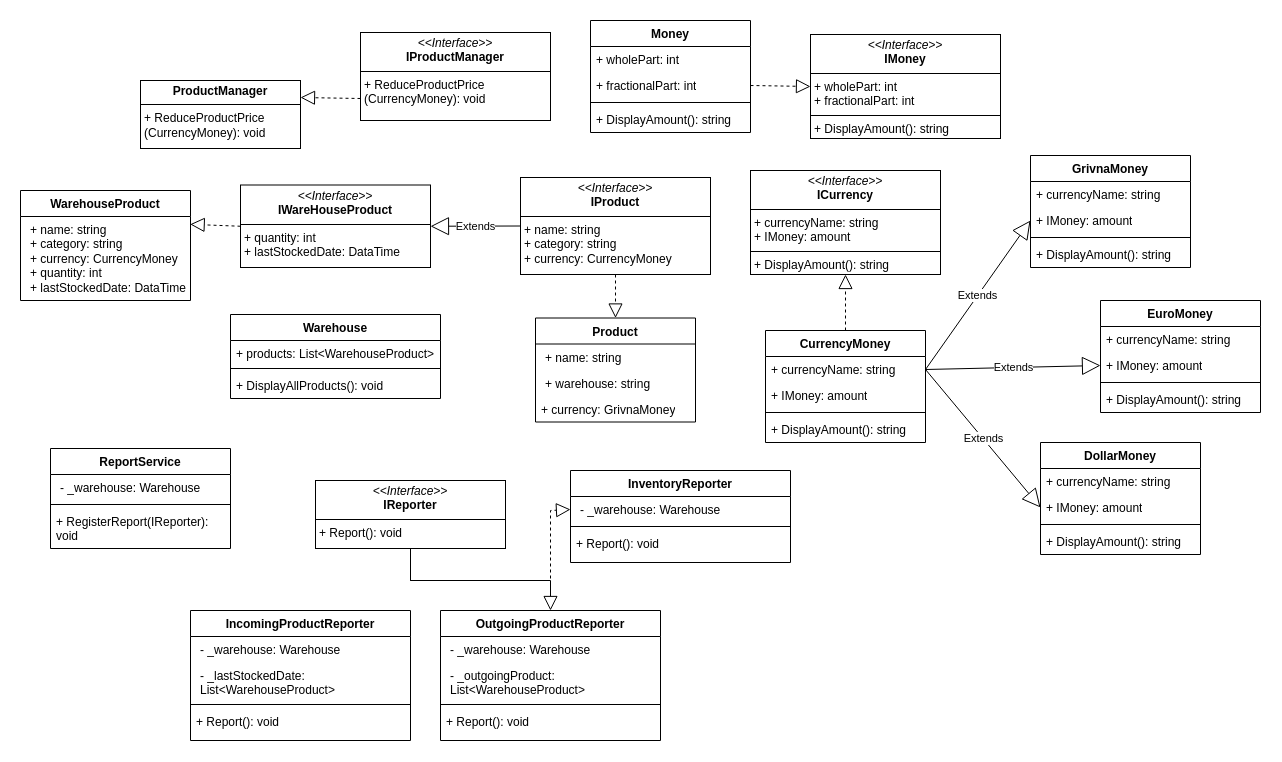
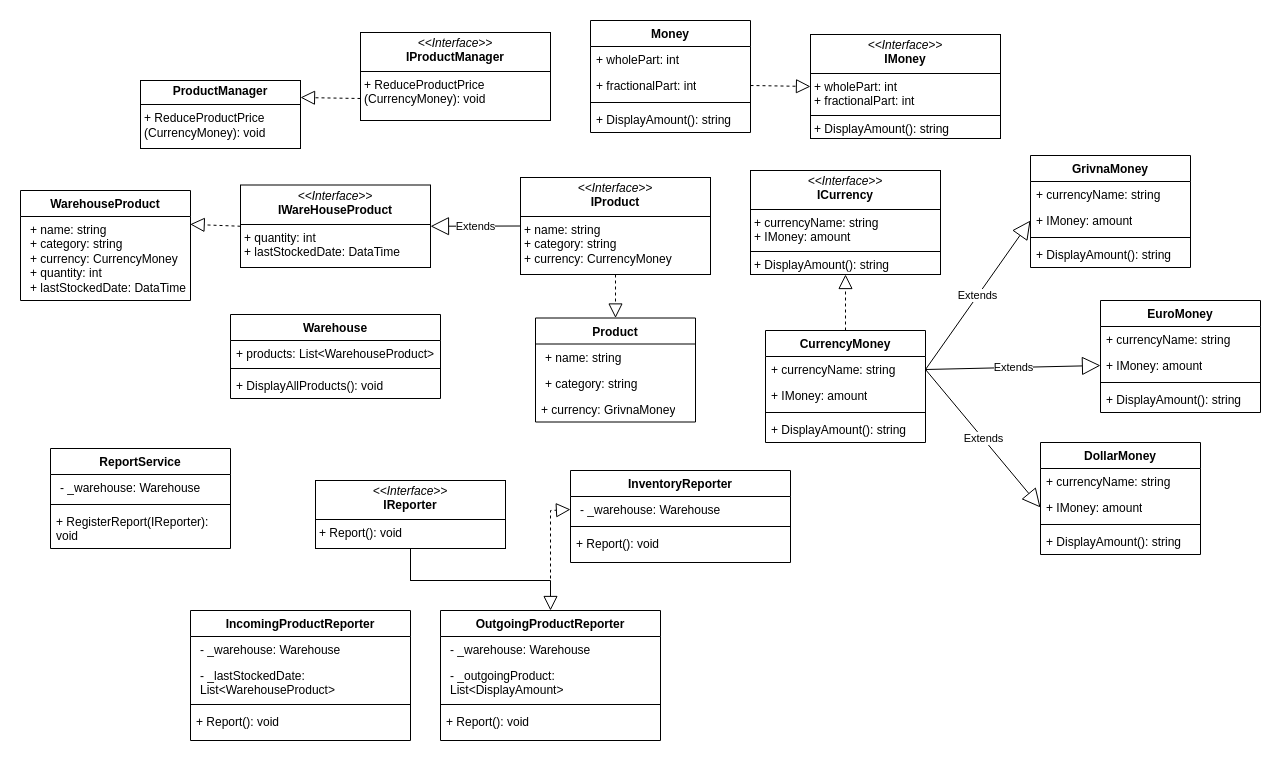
(599, 385) -> (596, 385)
(552, 684) -> (552, 684)
